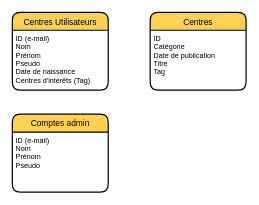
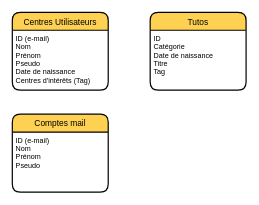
(198, 22) -> (198, 22)
(158, 38) -> (158, 38)
(60, 124) -> (60, 124)
